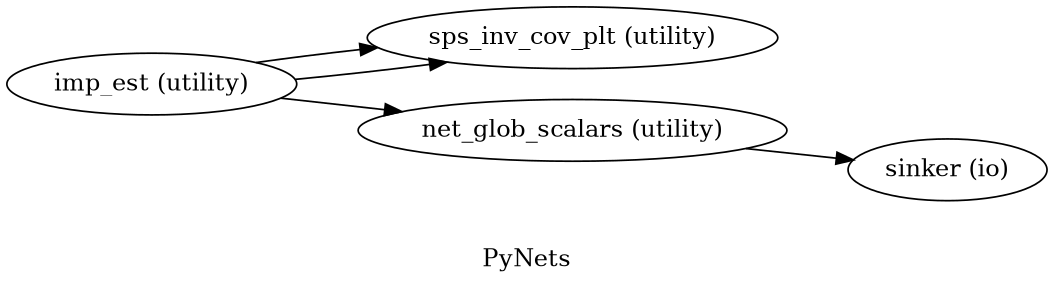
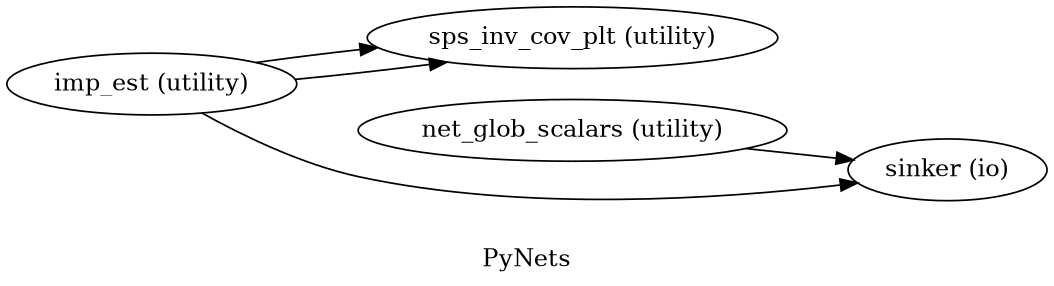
(333, 104) -> (514, 196)
